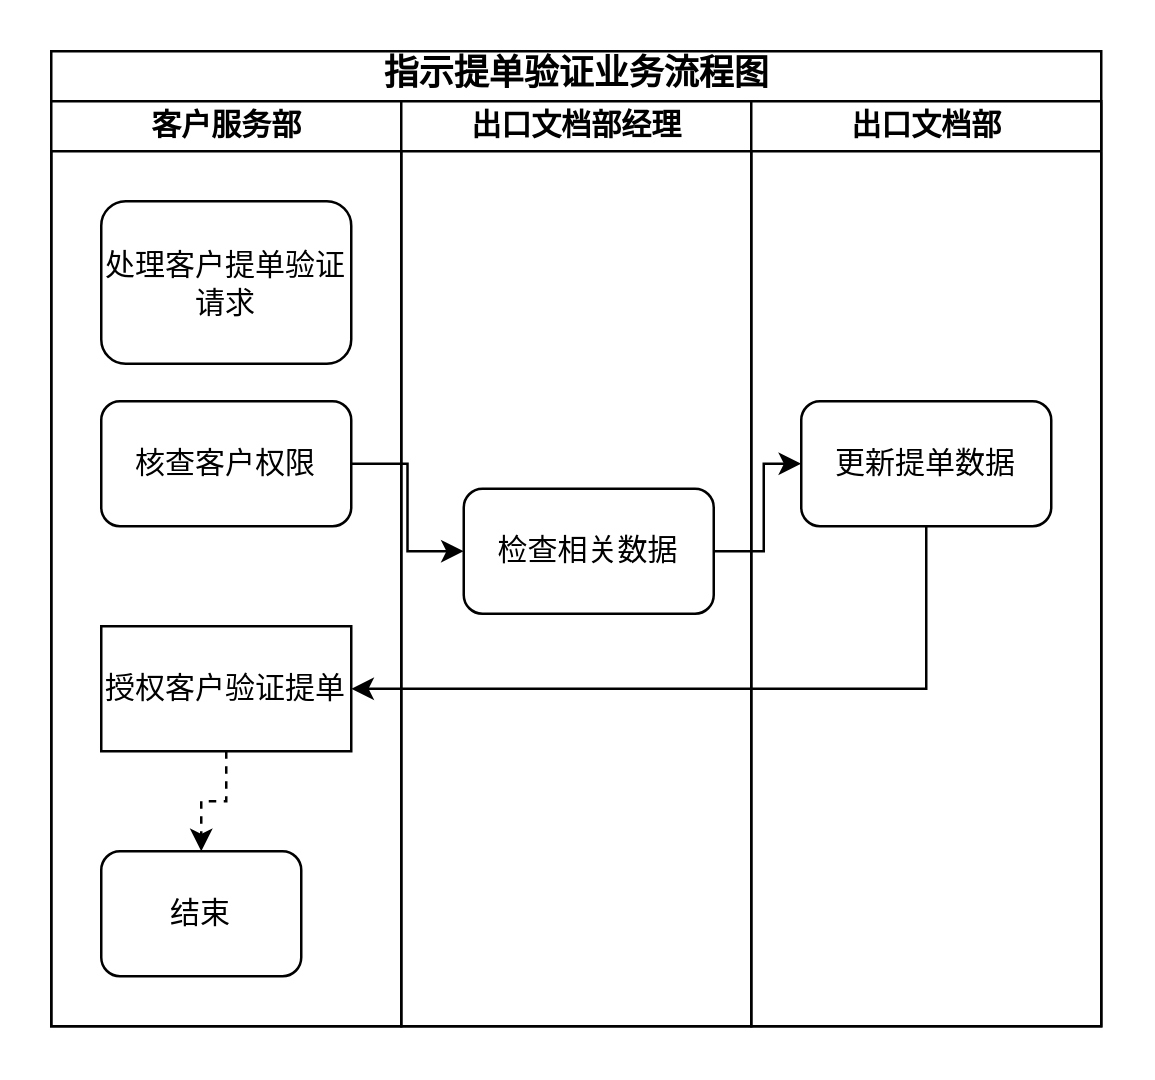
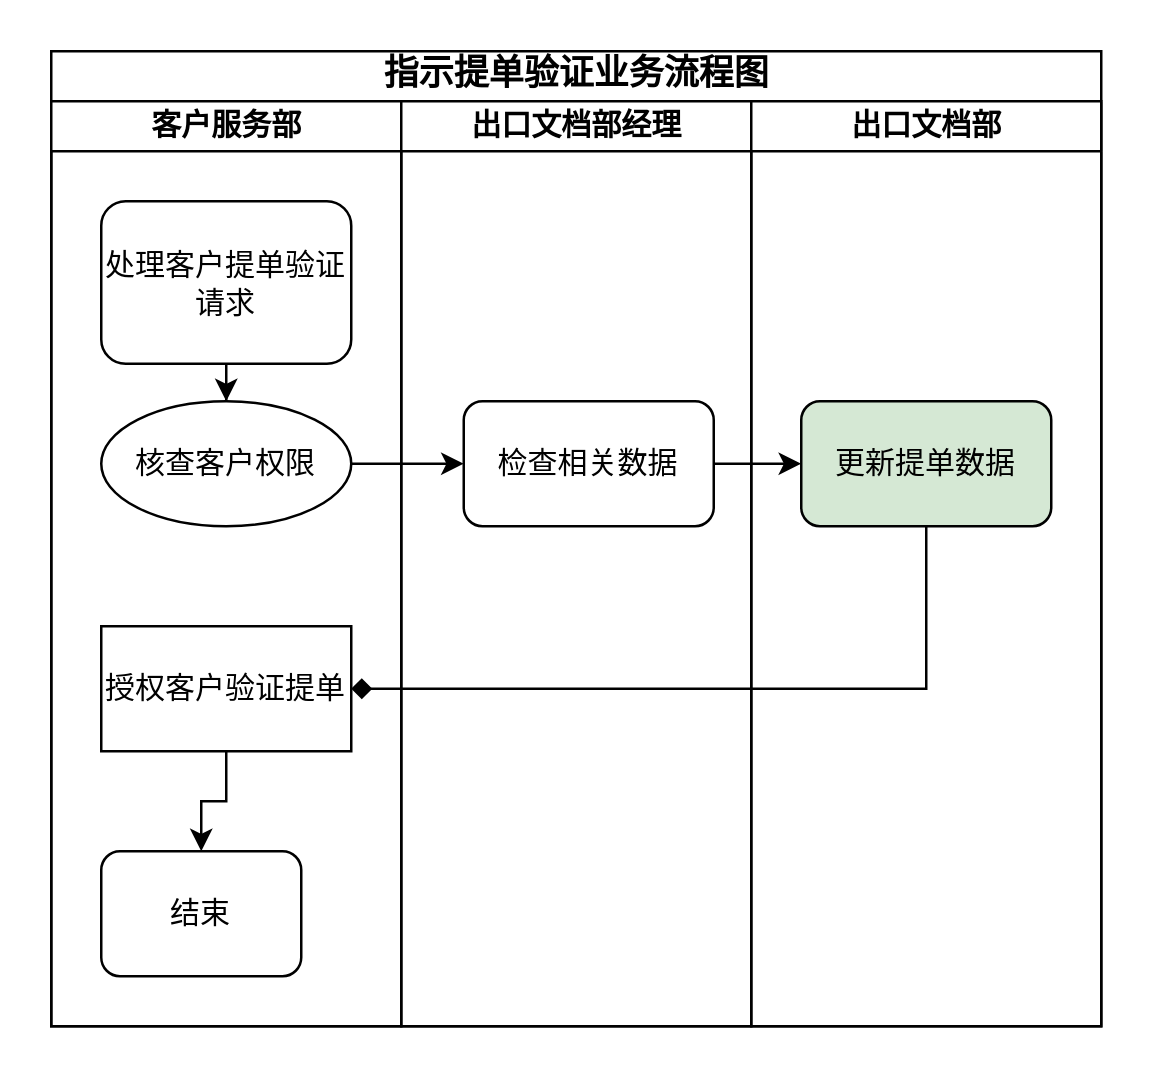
none -> (226, 382)
(226, 464) -> (226, 464)
(926, 464) -> (926, 464)
(589, 551) -> (589, 464)
(370, 689) -> (372, 689)
(220, 801) -> (220, 801)
